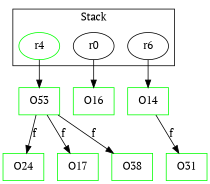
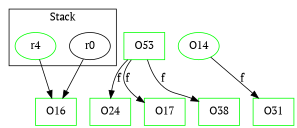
(148, 46) -> none
(39, 70) -> (45, 75)
(148, 101) -> (199, 46)
